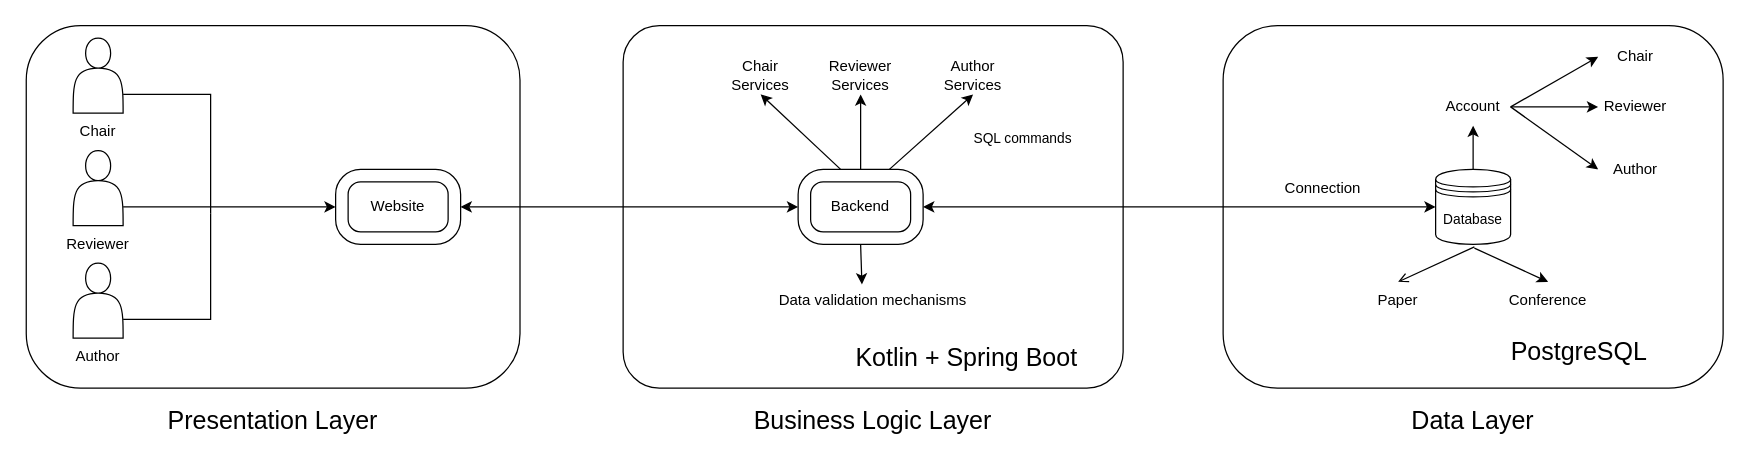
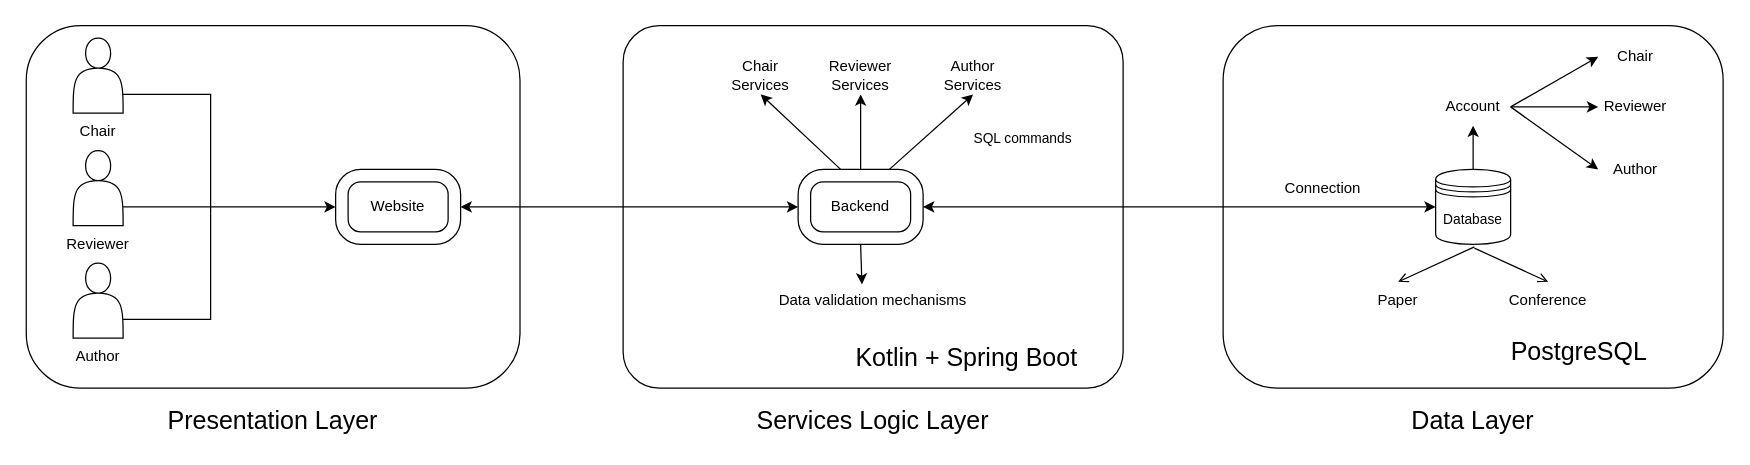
(1539, 278) -> (1541, 279)
(873, 419) -> (873, 419)
